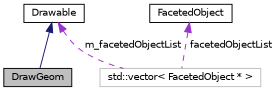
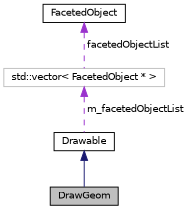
(90, 55) -> (84, 115)
